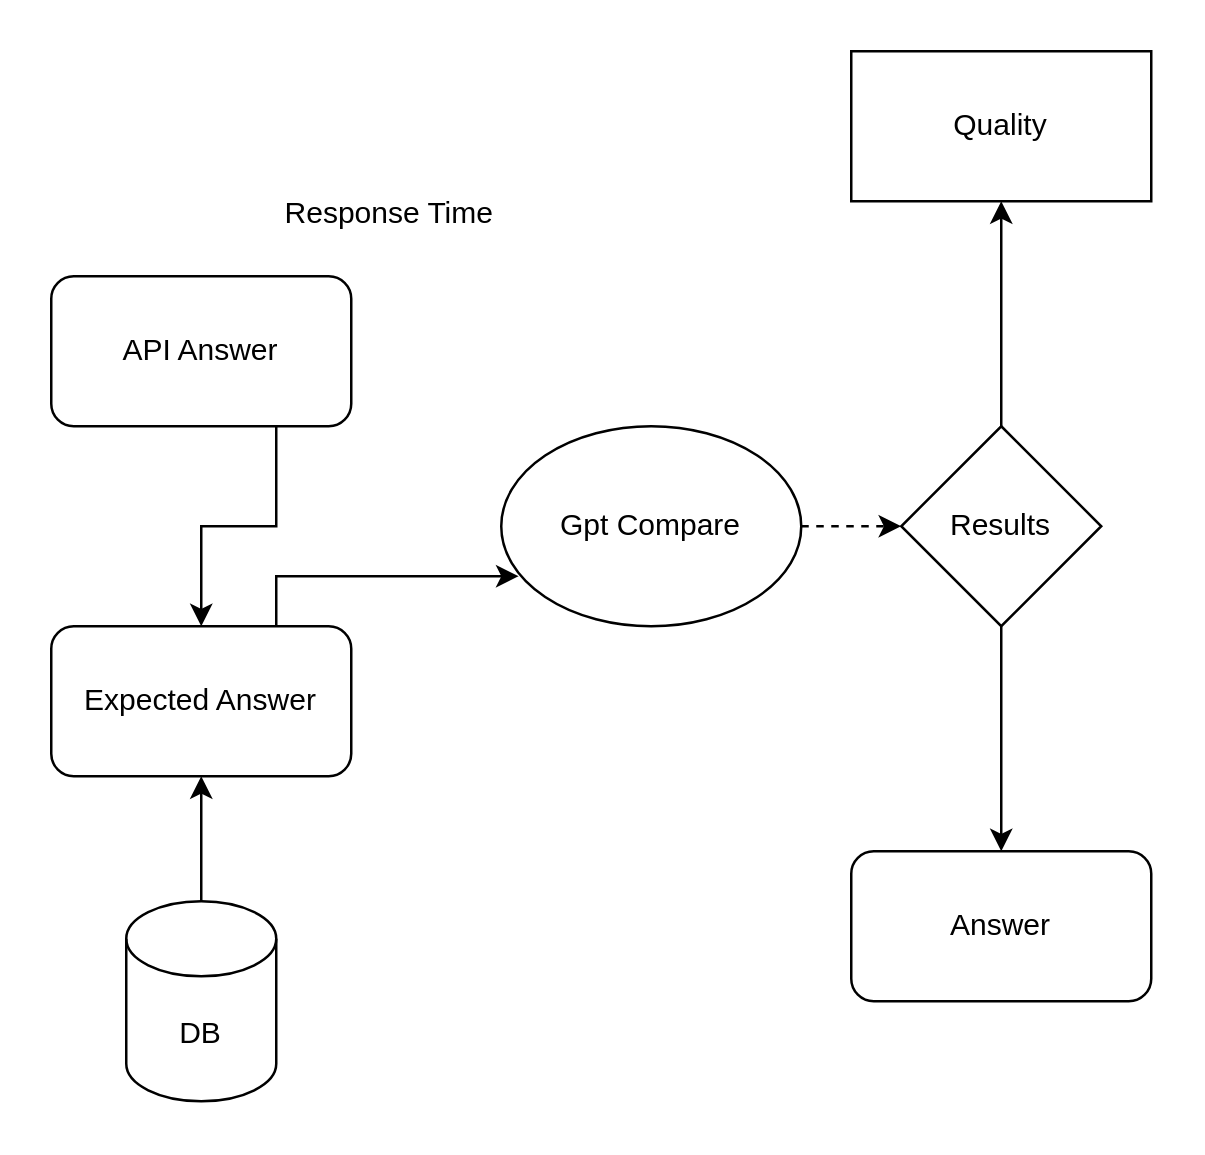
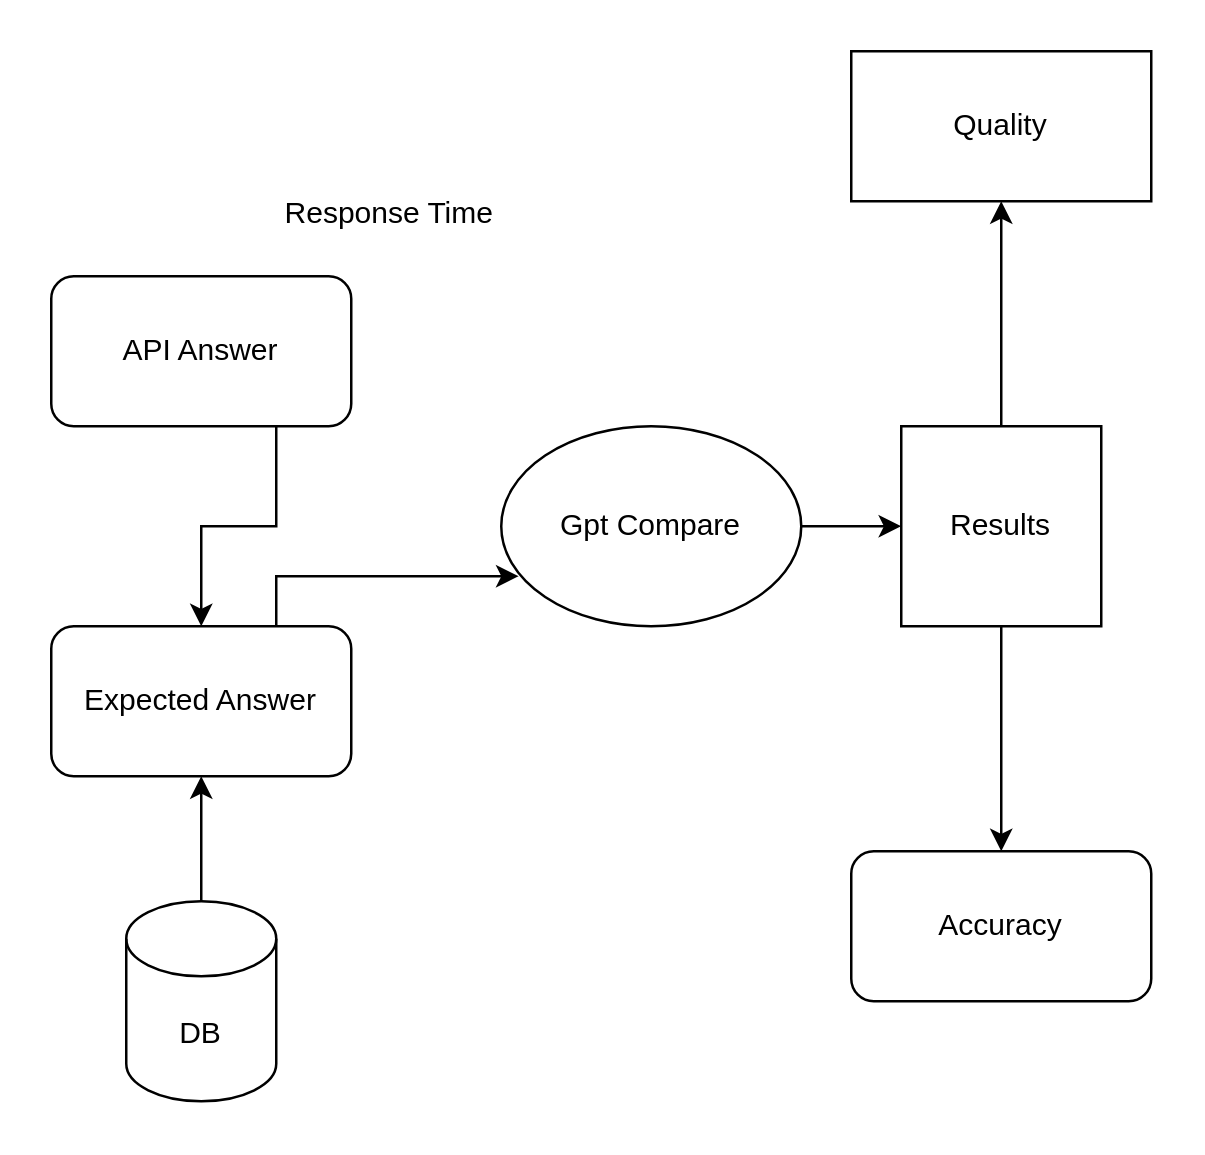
(842, 526) -> (842, 526)
(1001, 526) -> (1001, 526)
(1001, 926) -> (1001, 926)
